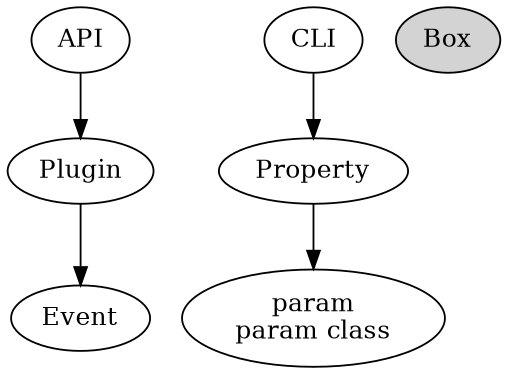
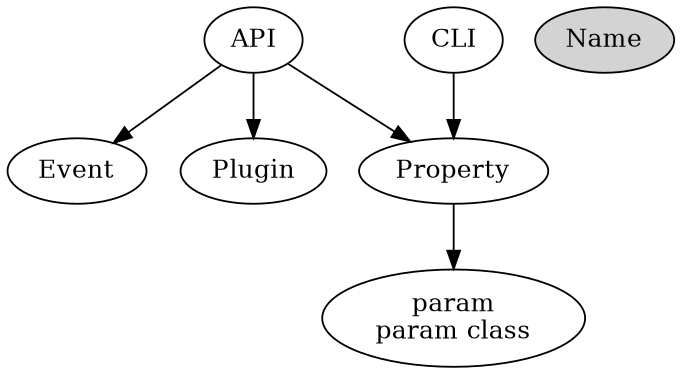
(448, 40) -> none
none -> (605, 40)
none -> (341, 98)
(81, 235) -> (175, 99)
